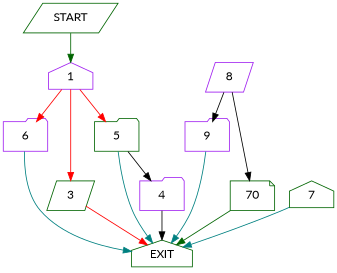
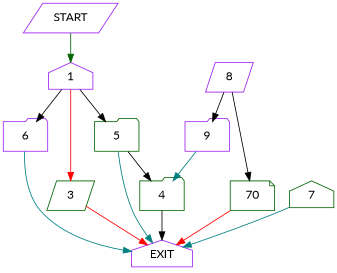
(71, 18) -> (71, 18)
(52, 102) -> (52, 102)
(90, 102) -> (90, 102)
(162, 196) -> (162, 196)
(197, 196) -> (187, 163)
(207, 225) -> (207, 225)
(162, 255) -> (162, 255)
